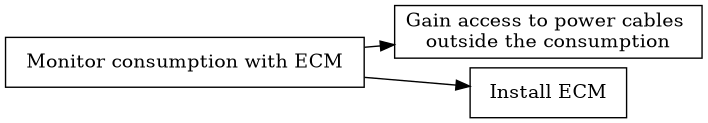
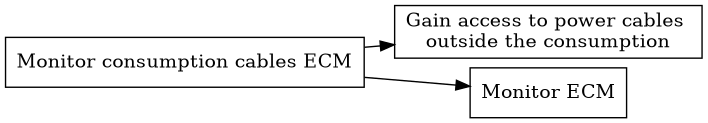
(185, 62) -> (185, 62)
(548, 93) -> (548, 93)
